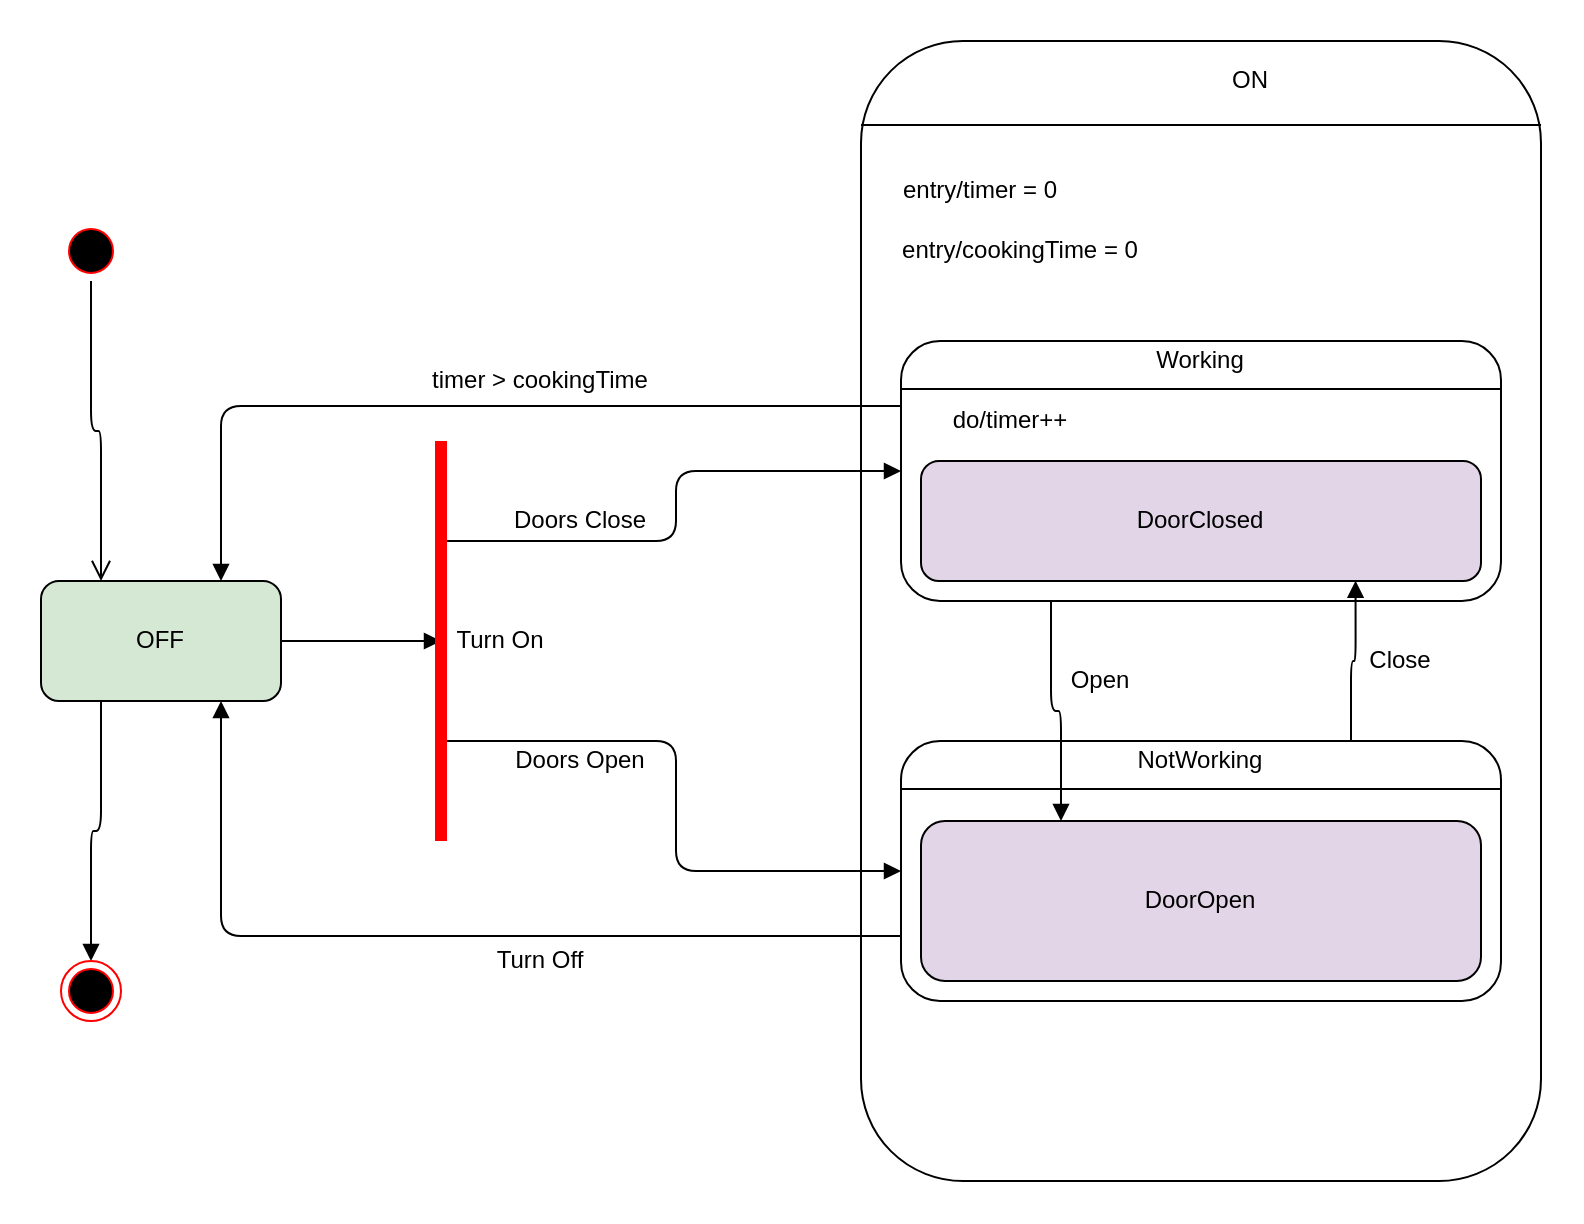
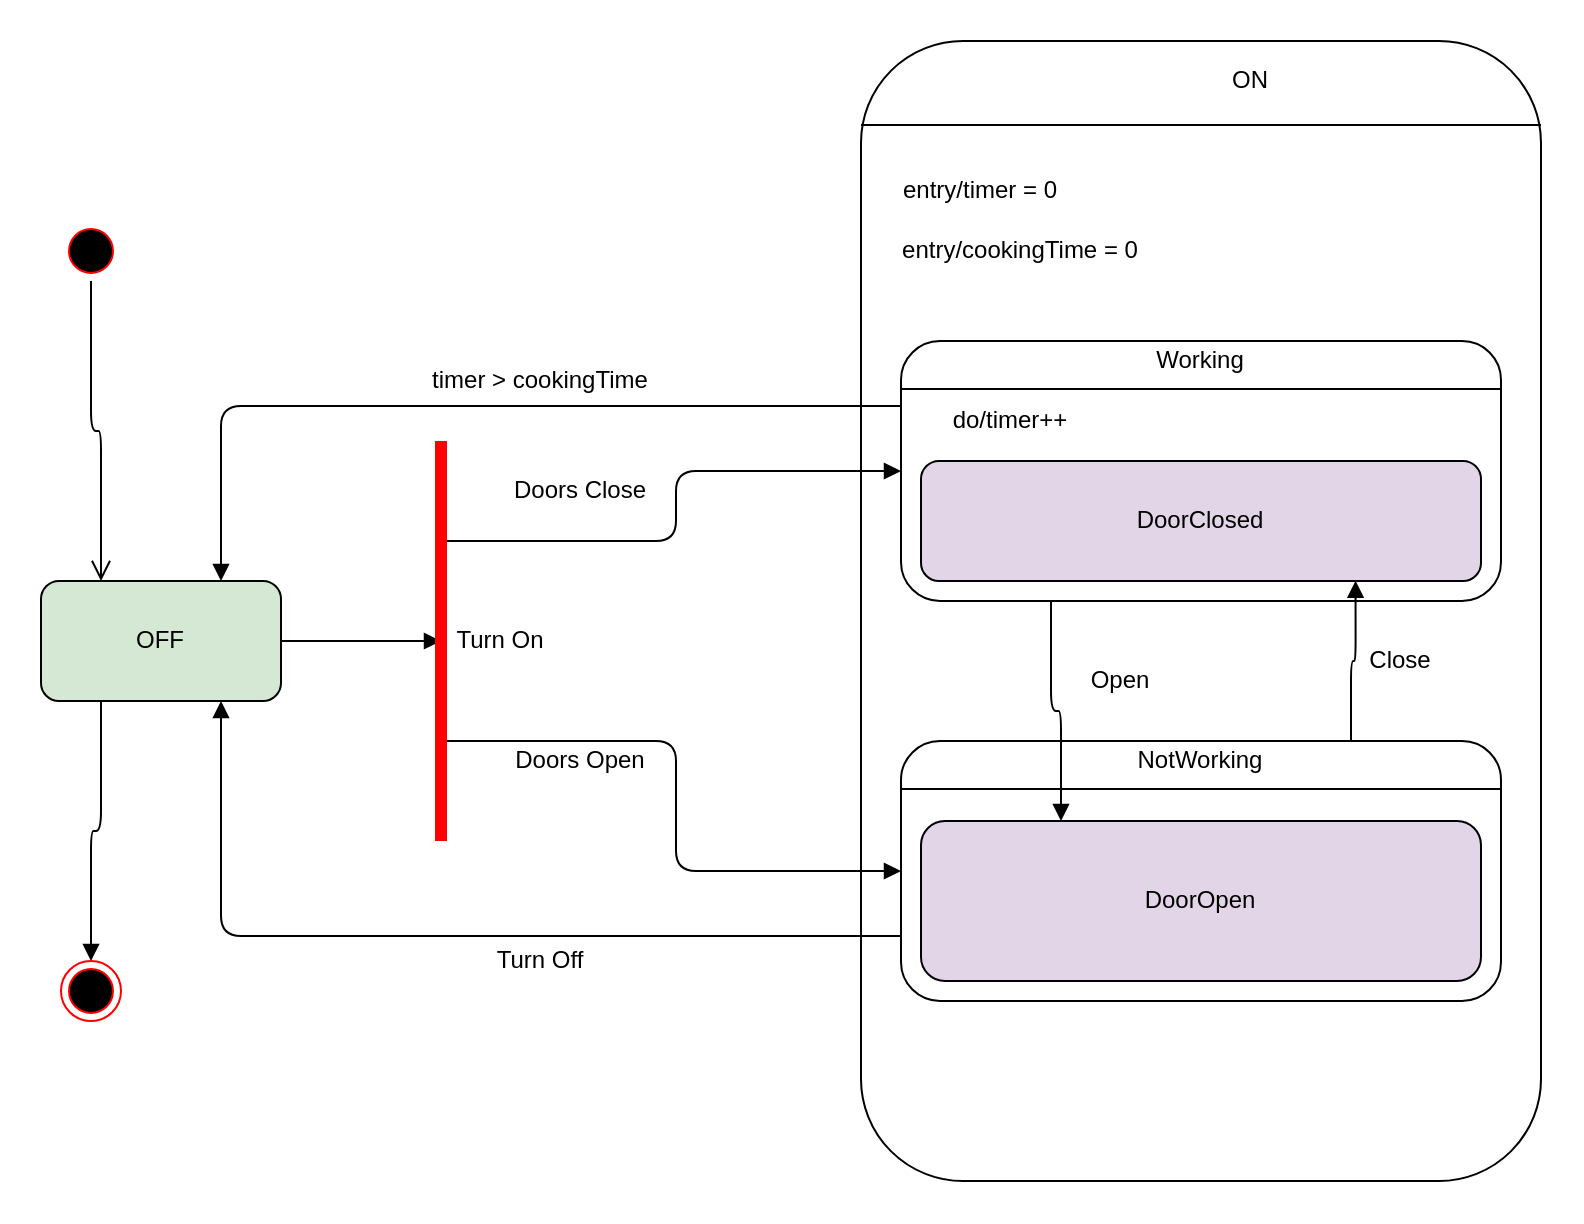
(581, 521) -> (581, 491)
(1101, 681) -> (1121, 681)
